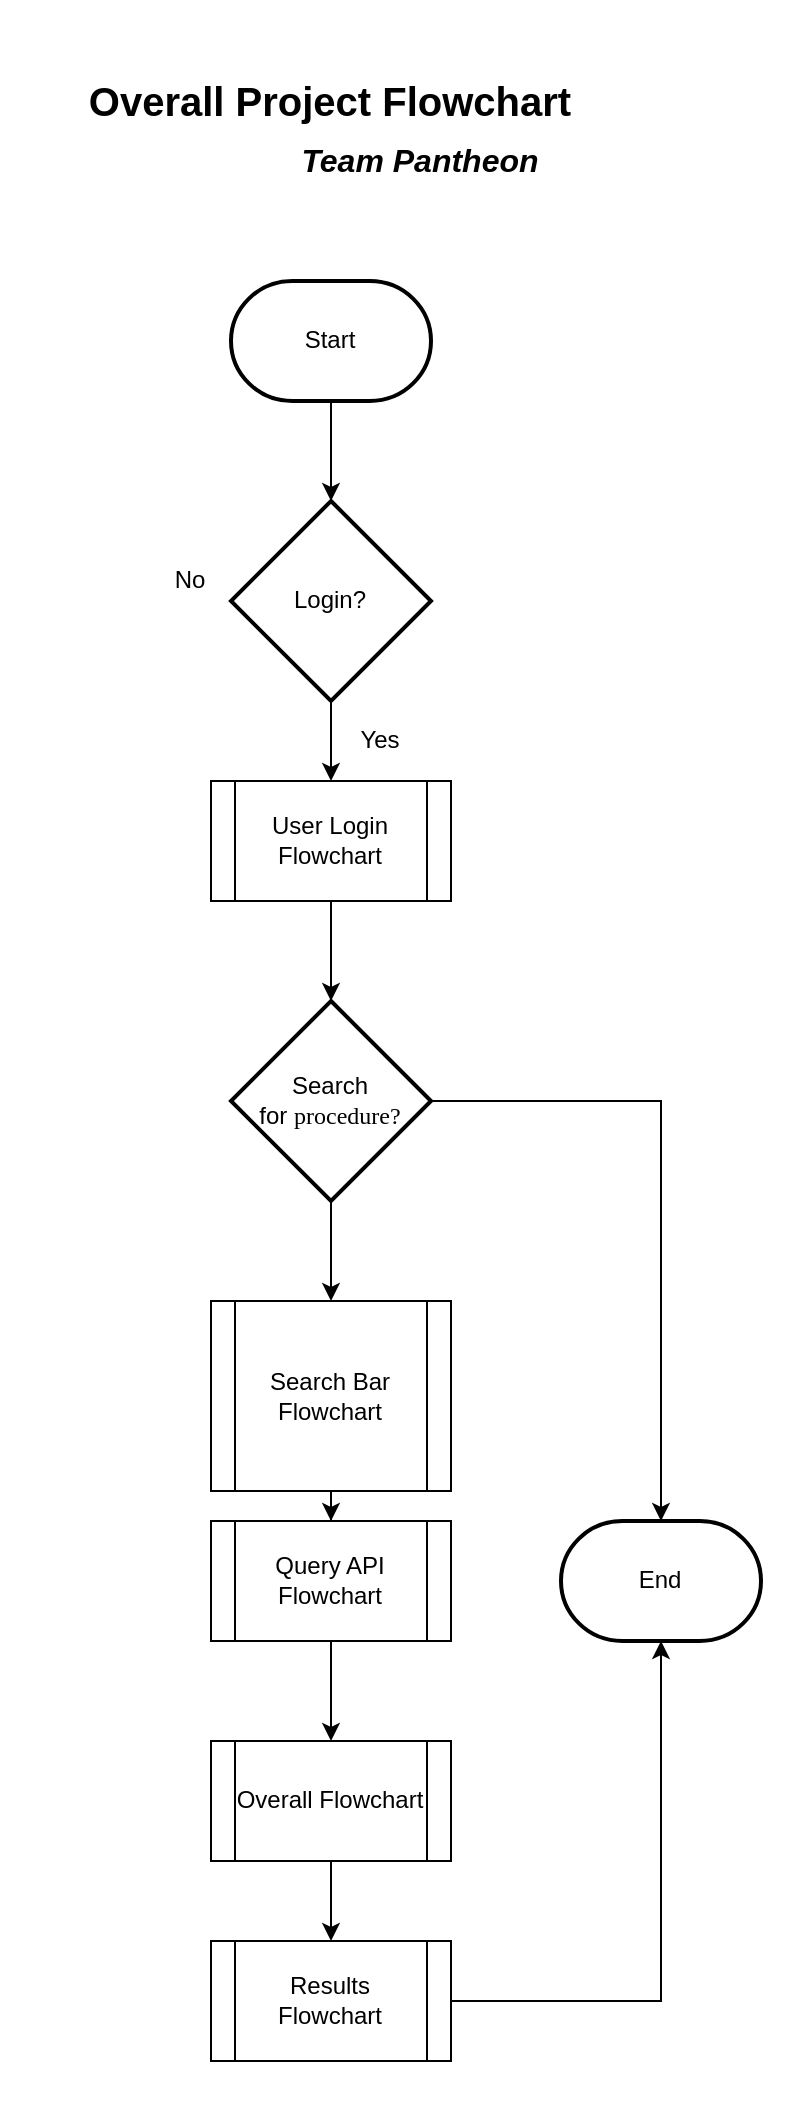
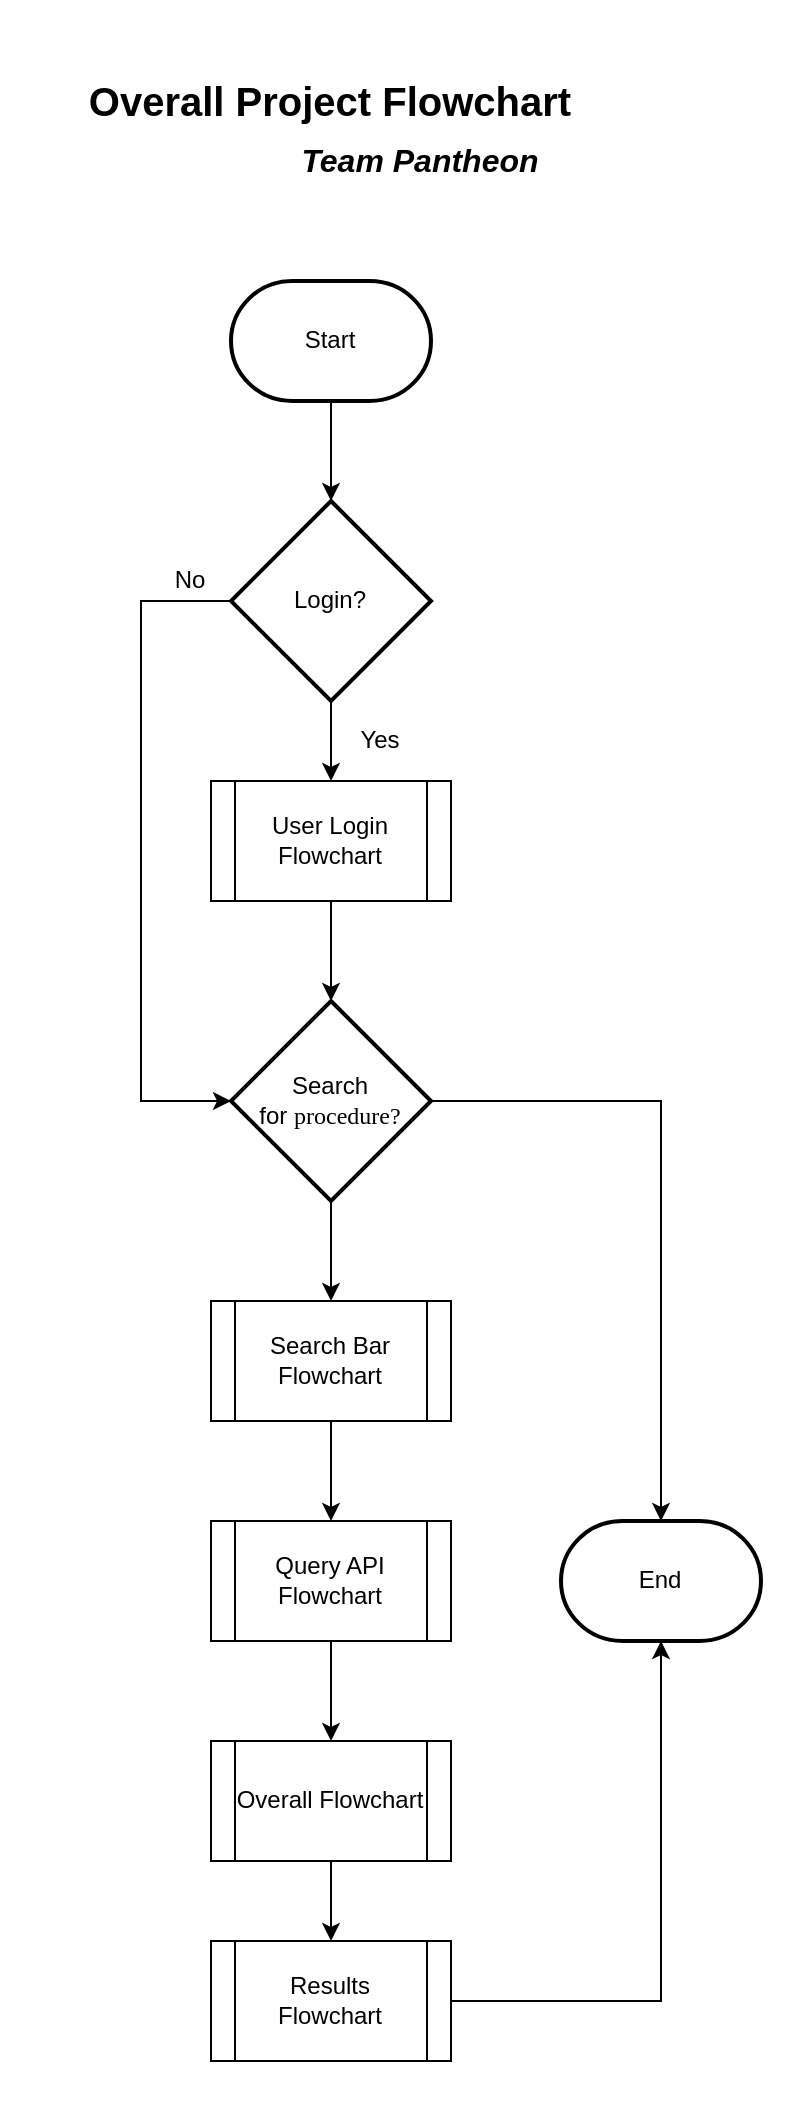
none -> (141, 845)
(331, 1396) -> (331, 1361)
